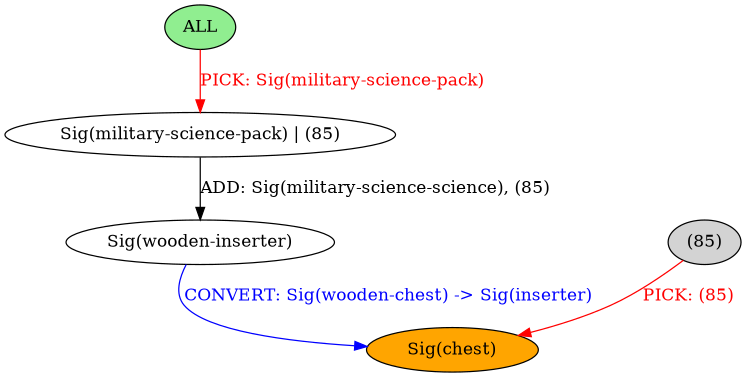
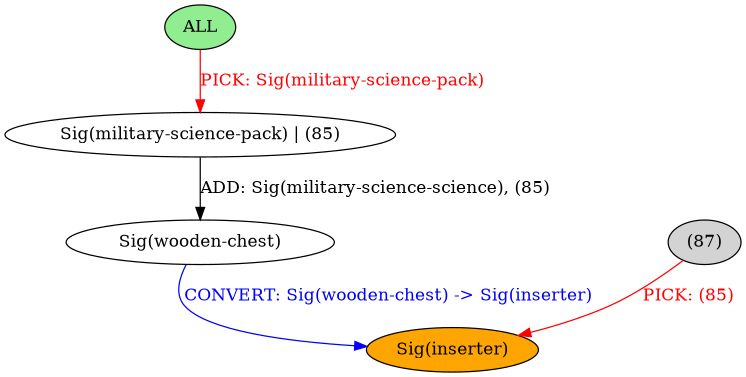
(200, 242) -> (200, 242)
(705, 242) -> (705, 242)
(452, 350) -> (452, 350)
